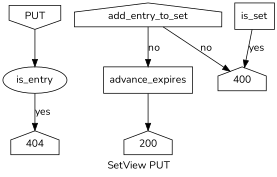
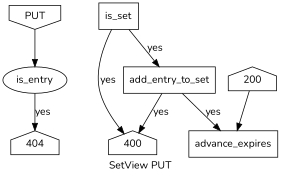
(148, 16) -> (169, 80)
none -> (142, 45)
(154, 48) -> (213, 112)
(206, 48) -> (161, 112)
(148, 108) -> (244, 107)
